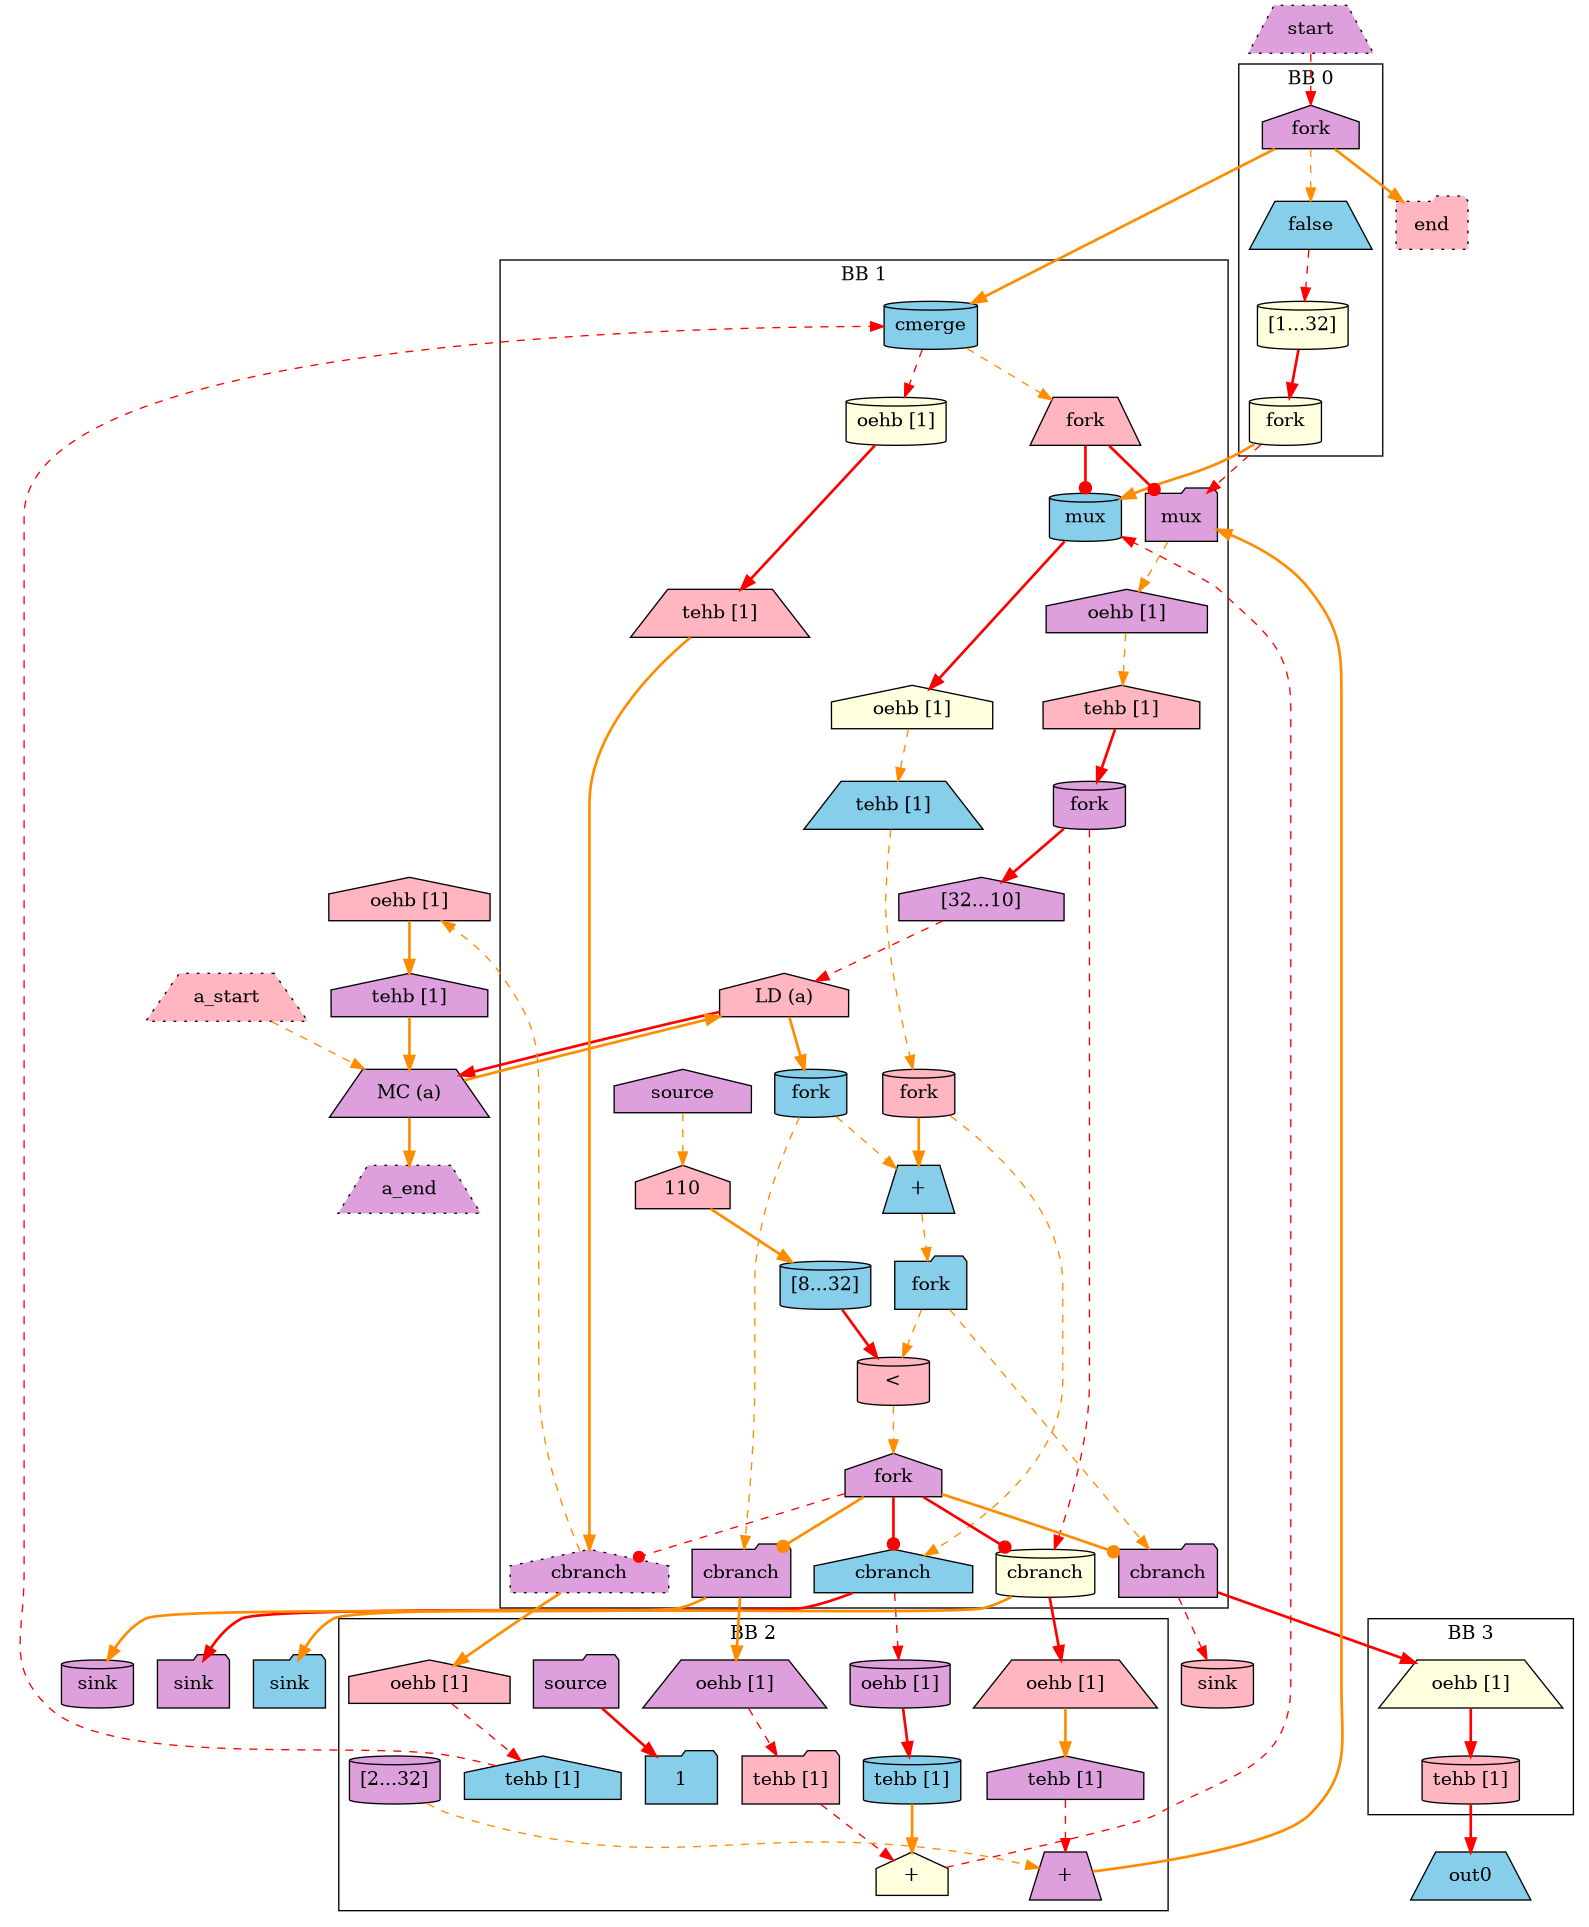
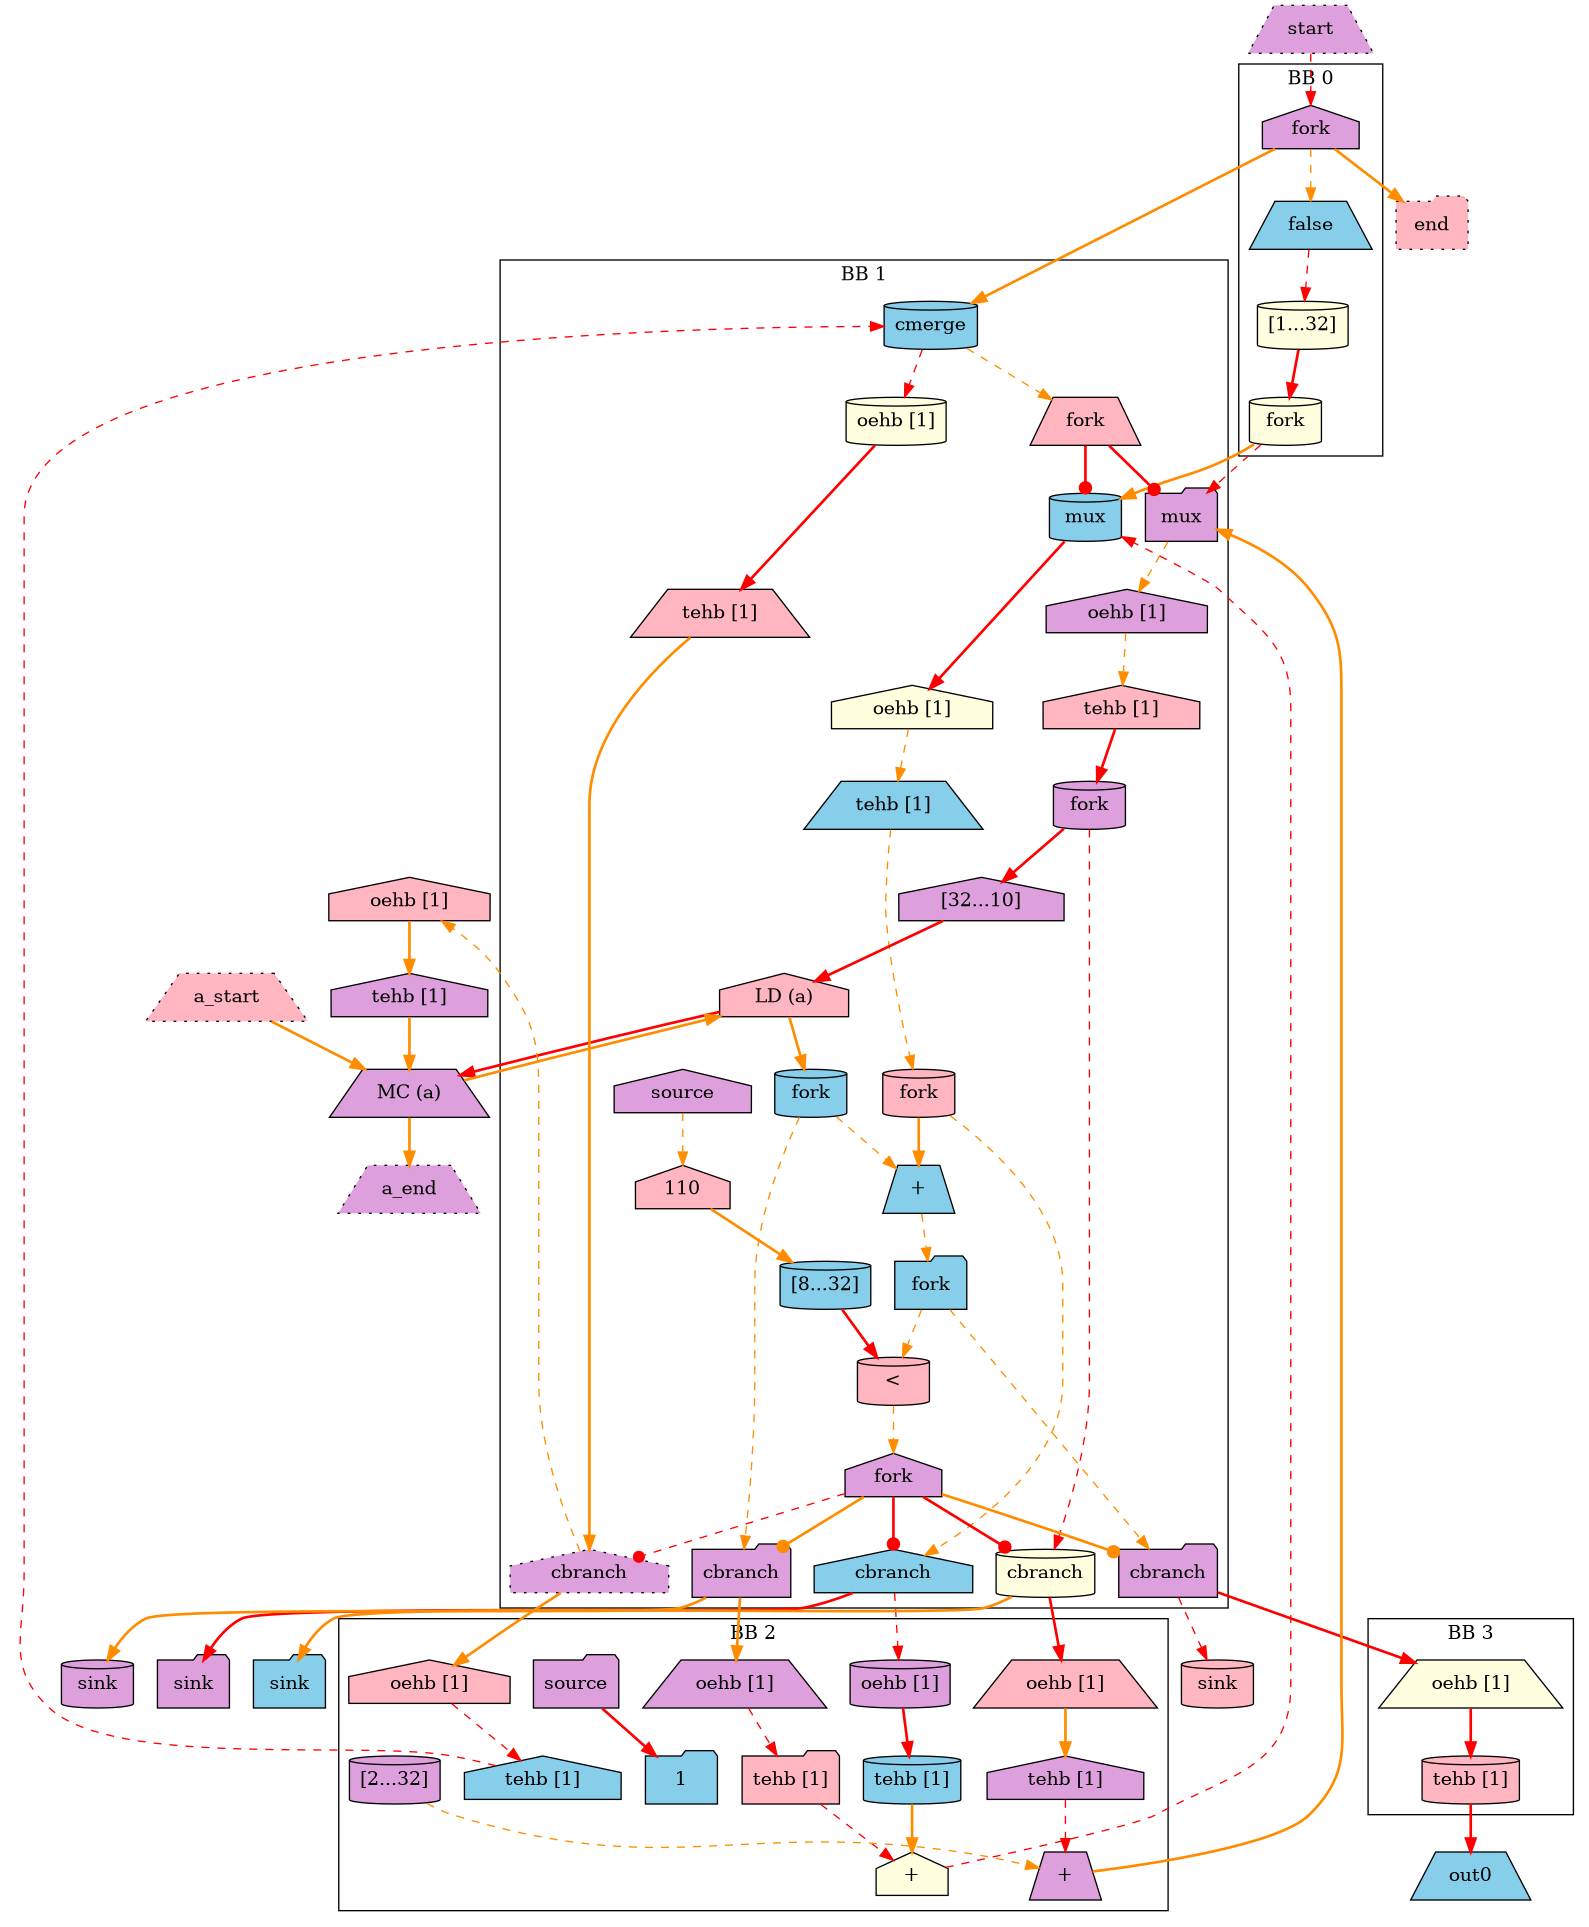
(880, 951) -> (880, 951)
(312, 1042) -> (312, 1042)
